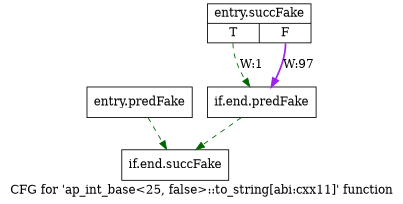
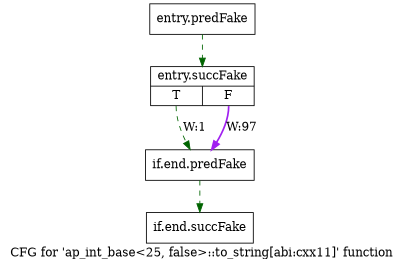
(155, 130) -> (202, 46)
